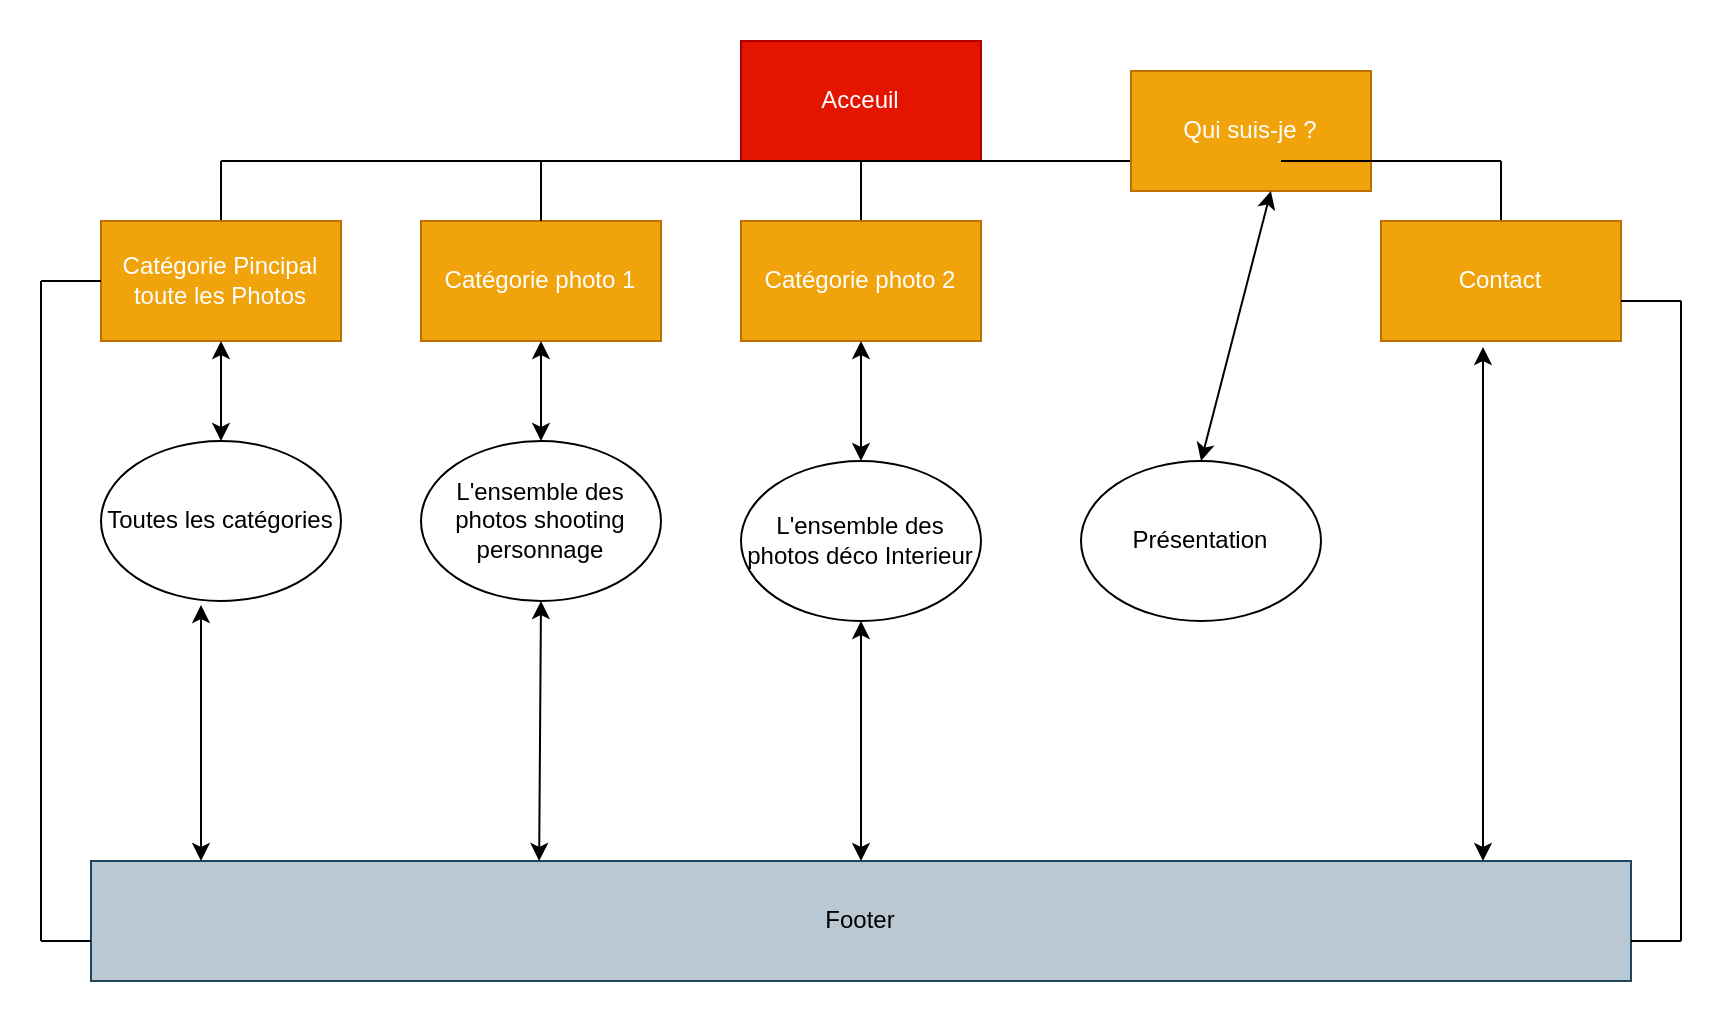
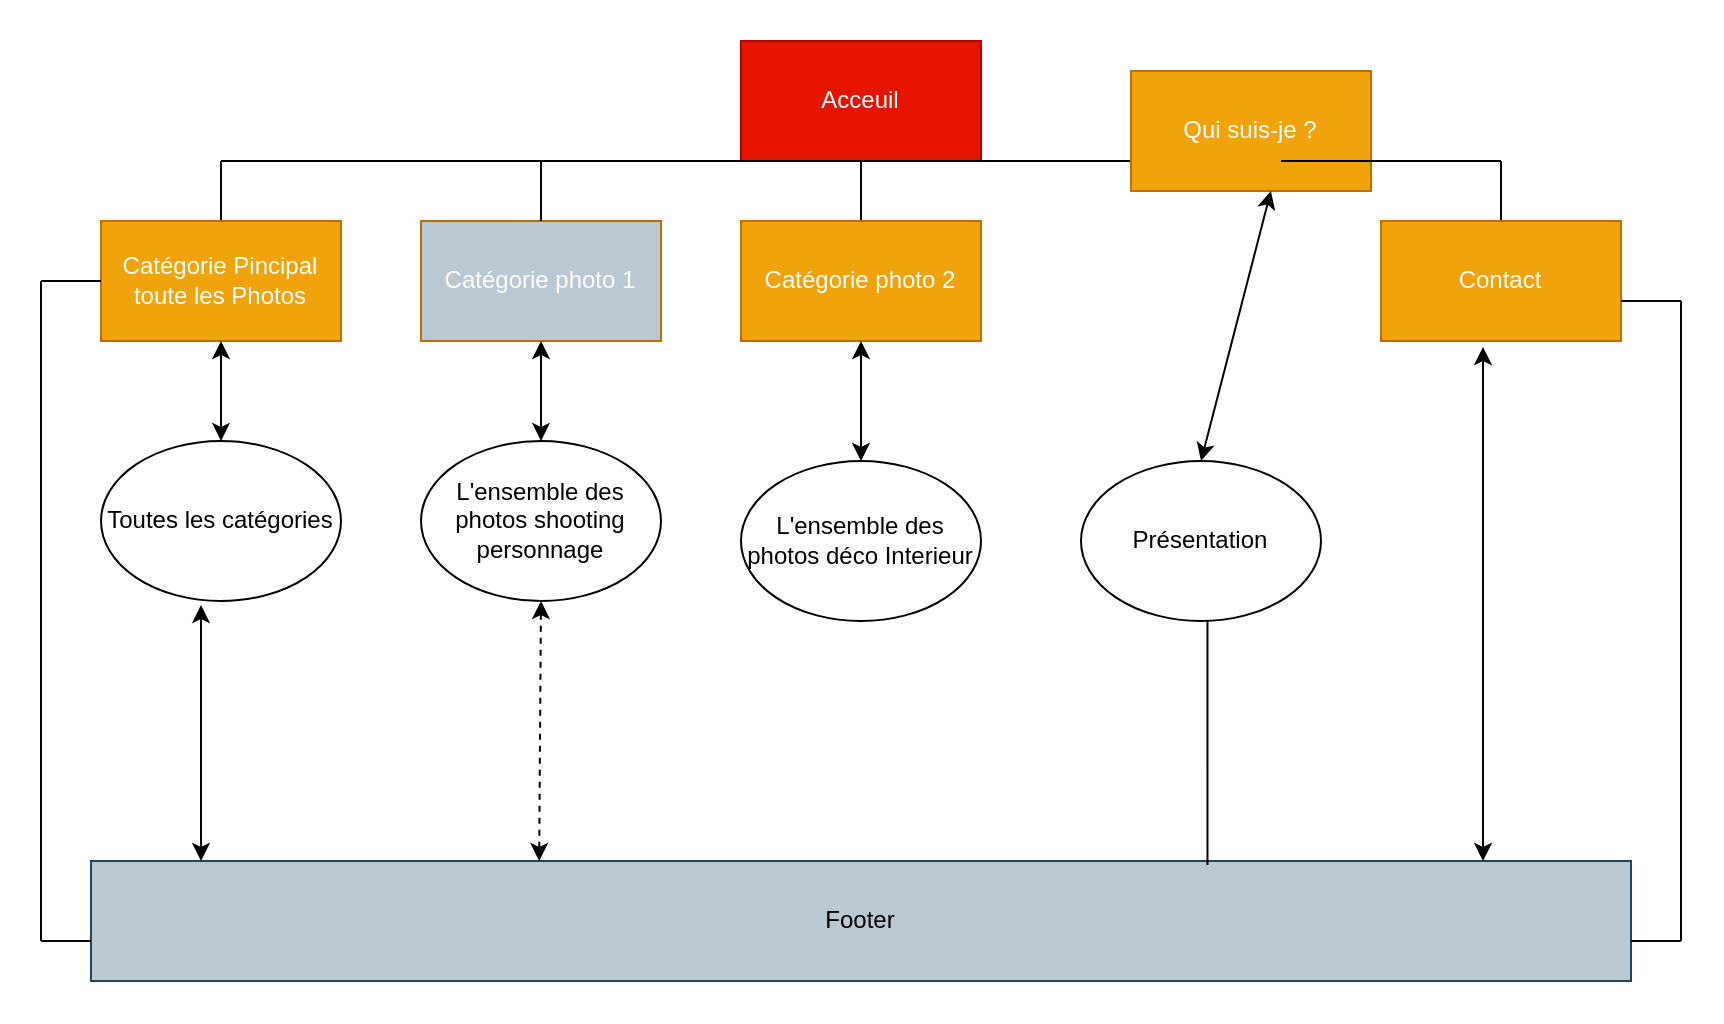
(541, 281) -> (541, 281)
(540, 730) -> (540, 730)
(861, 741) -> none
none -> (1207, 742)
